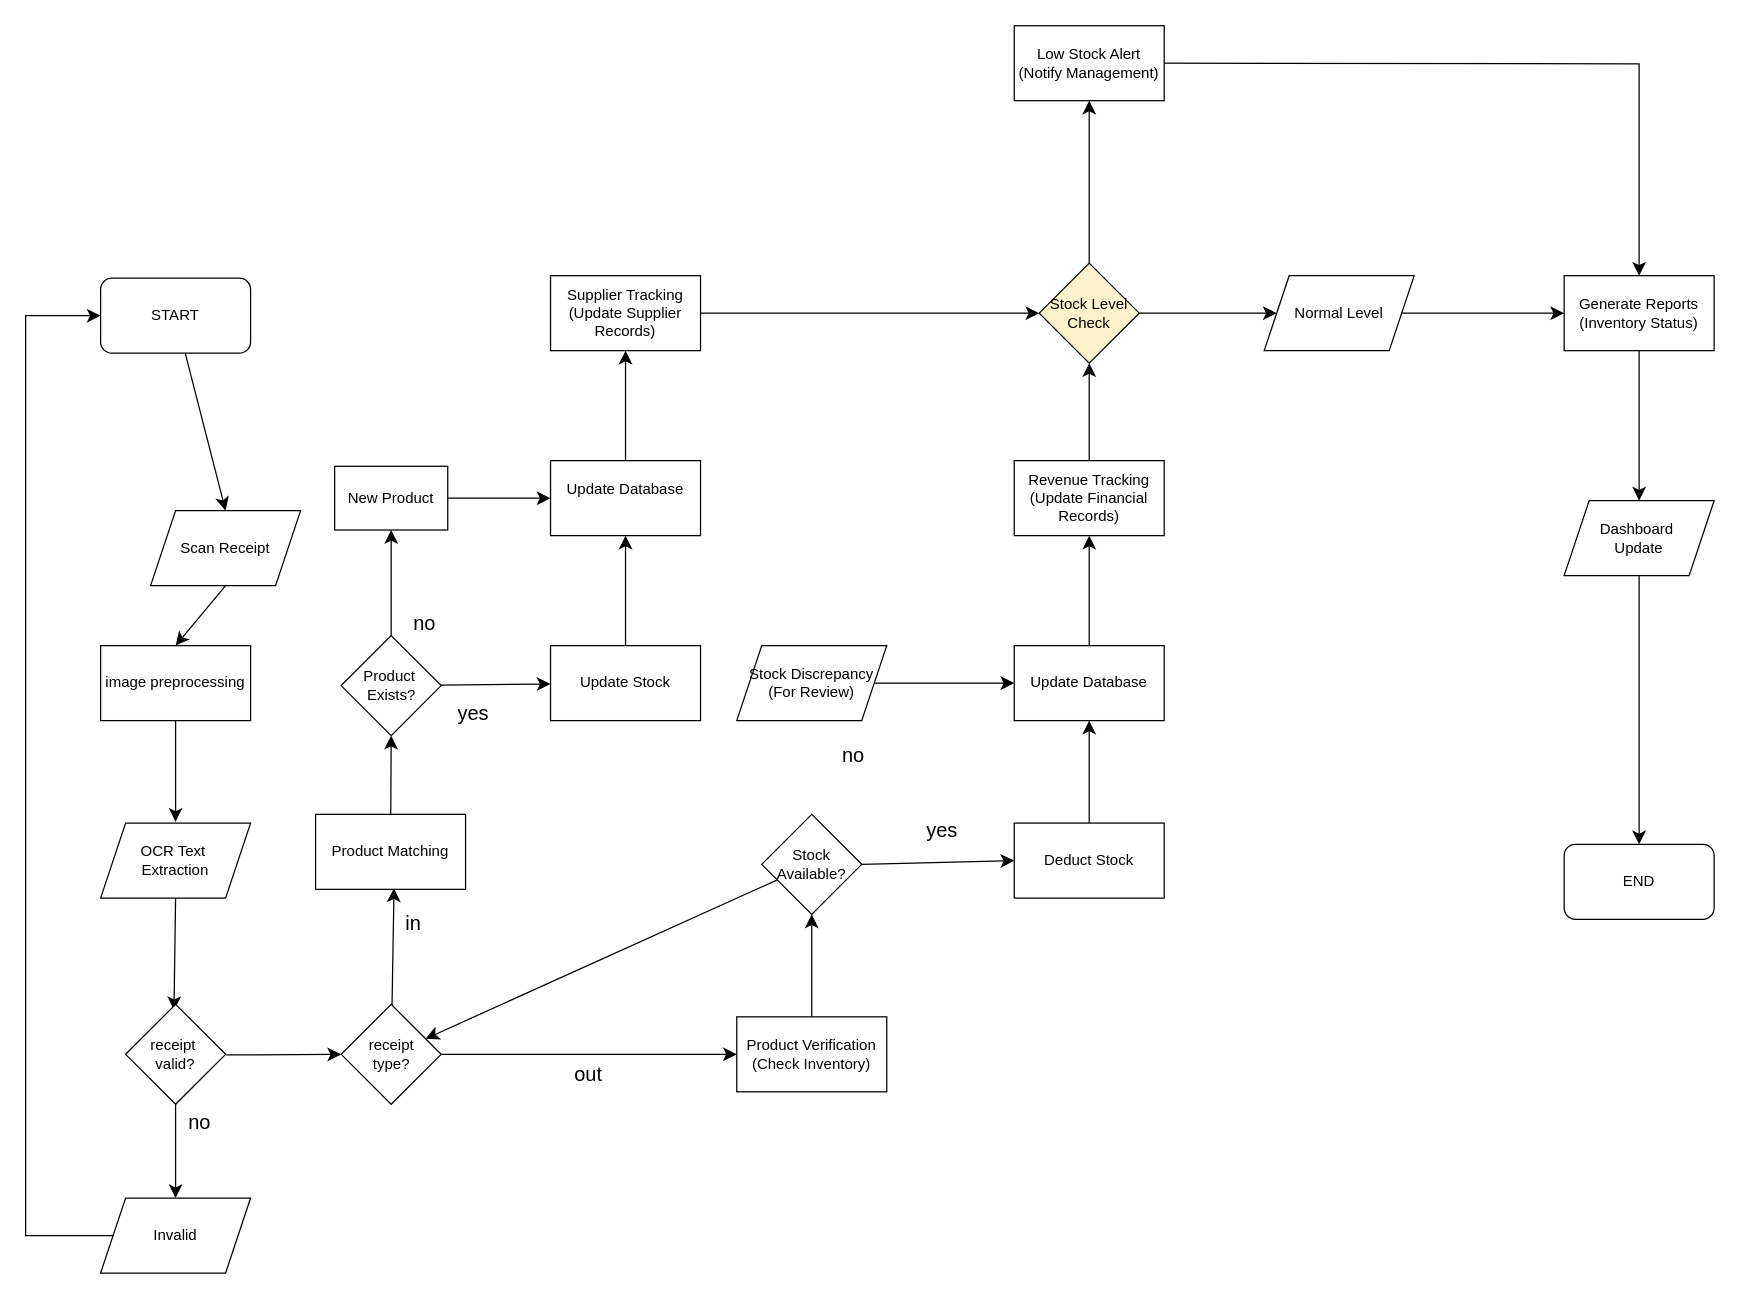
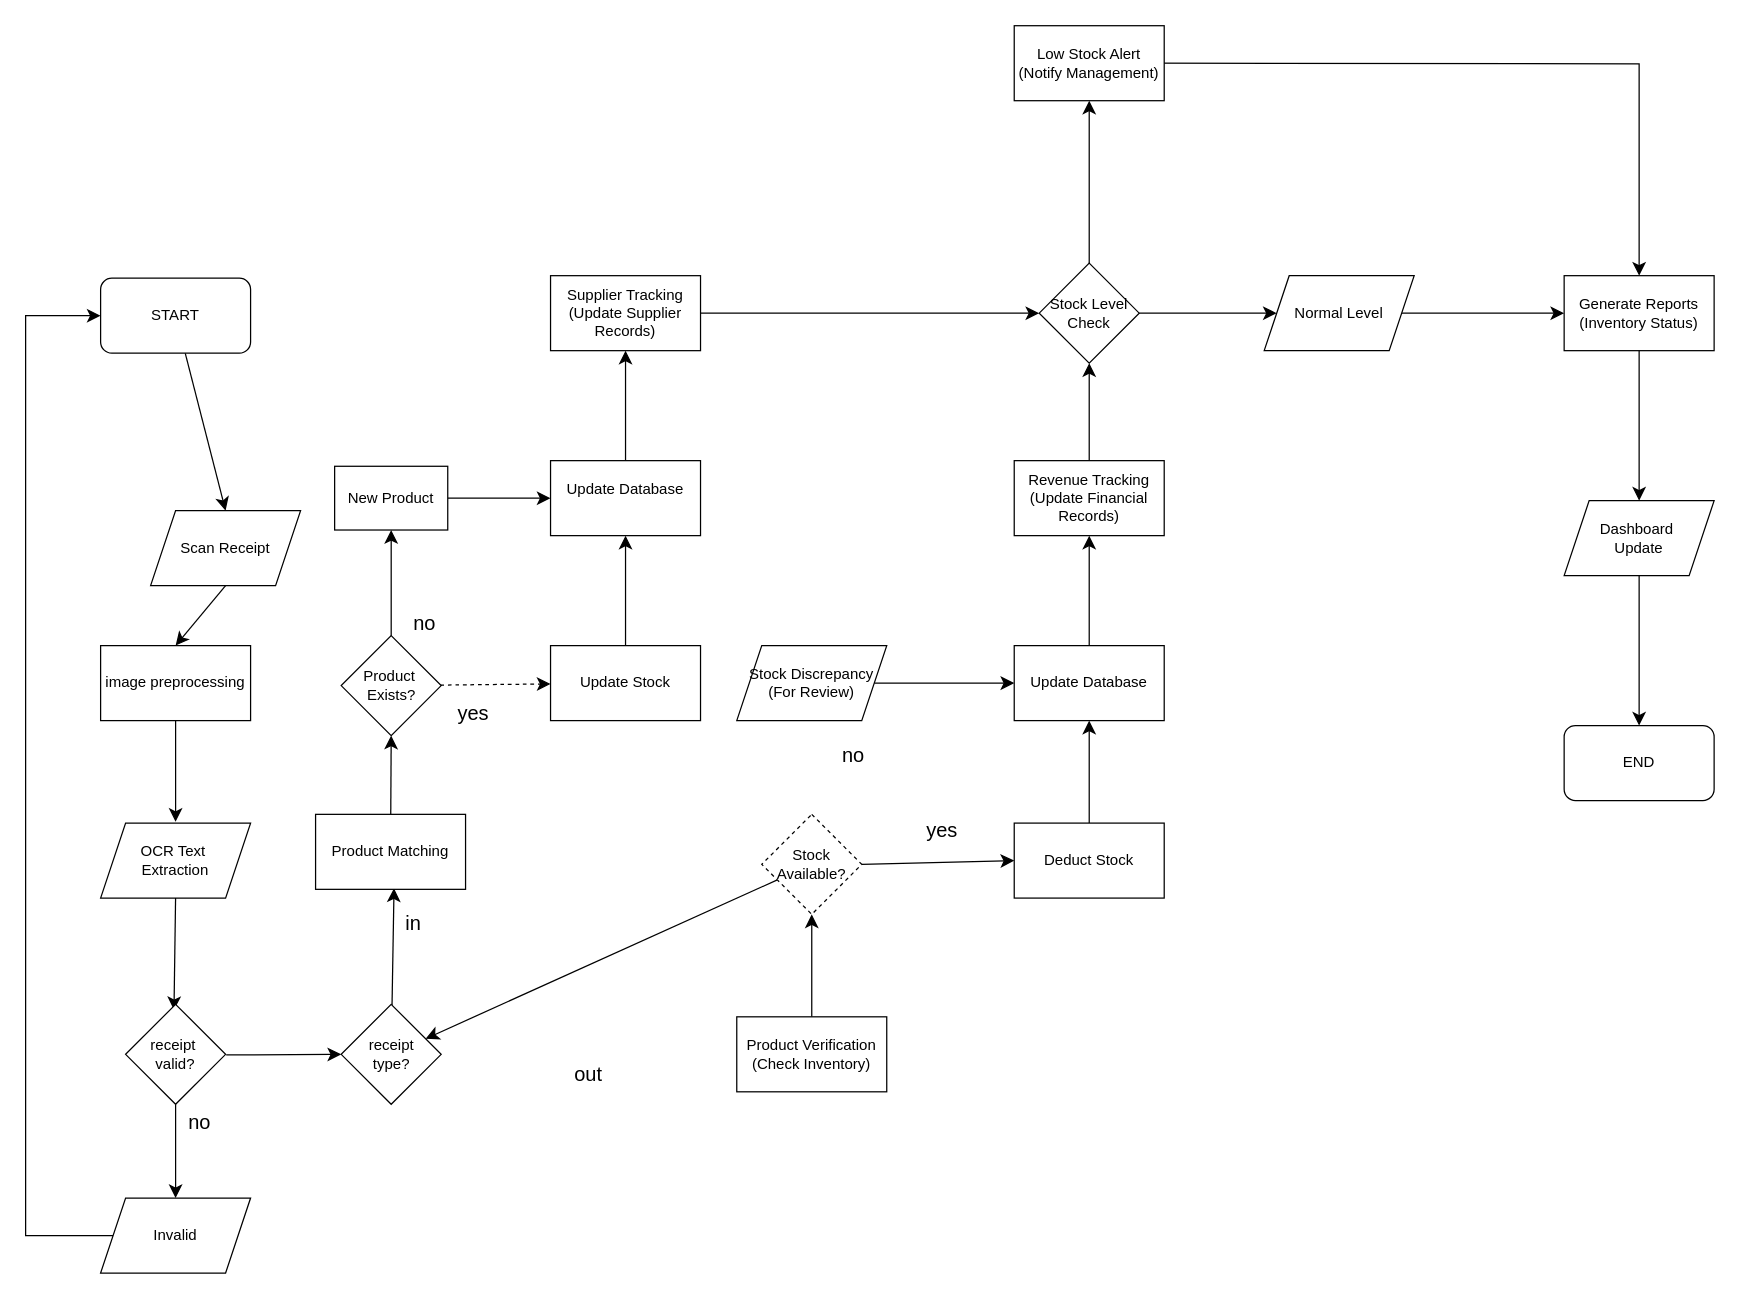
(1089, 313) -> (1089, 313)
(490, 685) -> (490, 685)
(812, 864) -> (812, 864)
(1639, 882) -> (1639, 763)
(584, 1054) -> none
